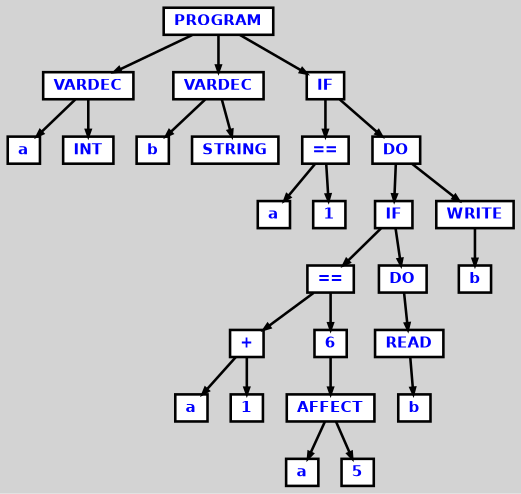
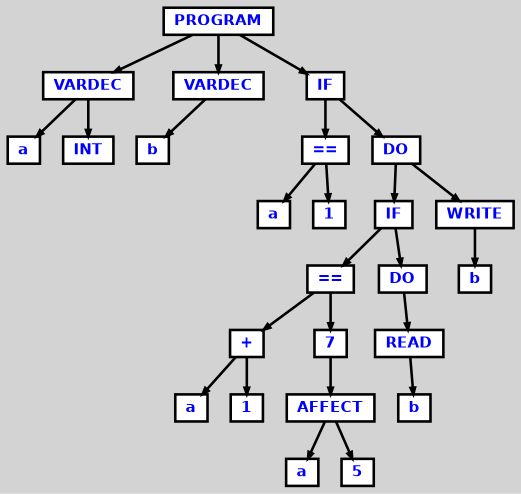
(235, 150) -> none
(331, 343) -> (331, 343)
